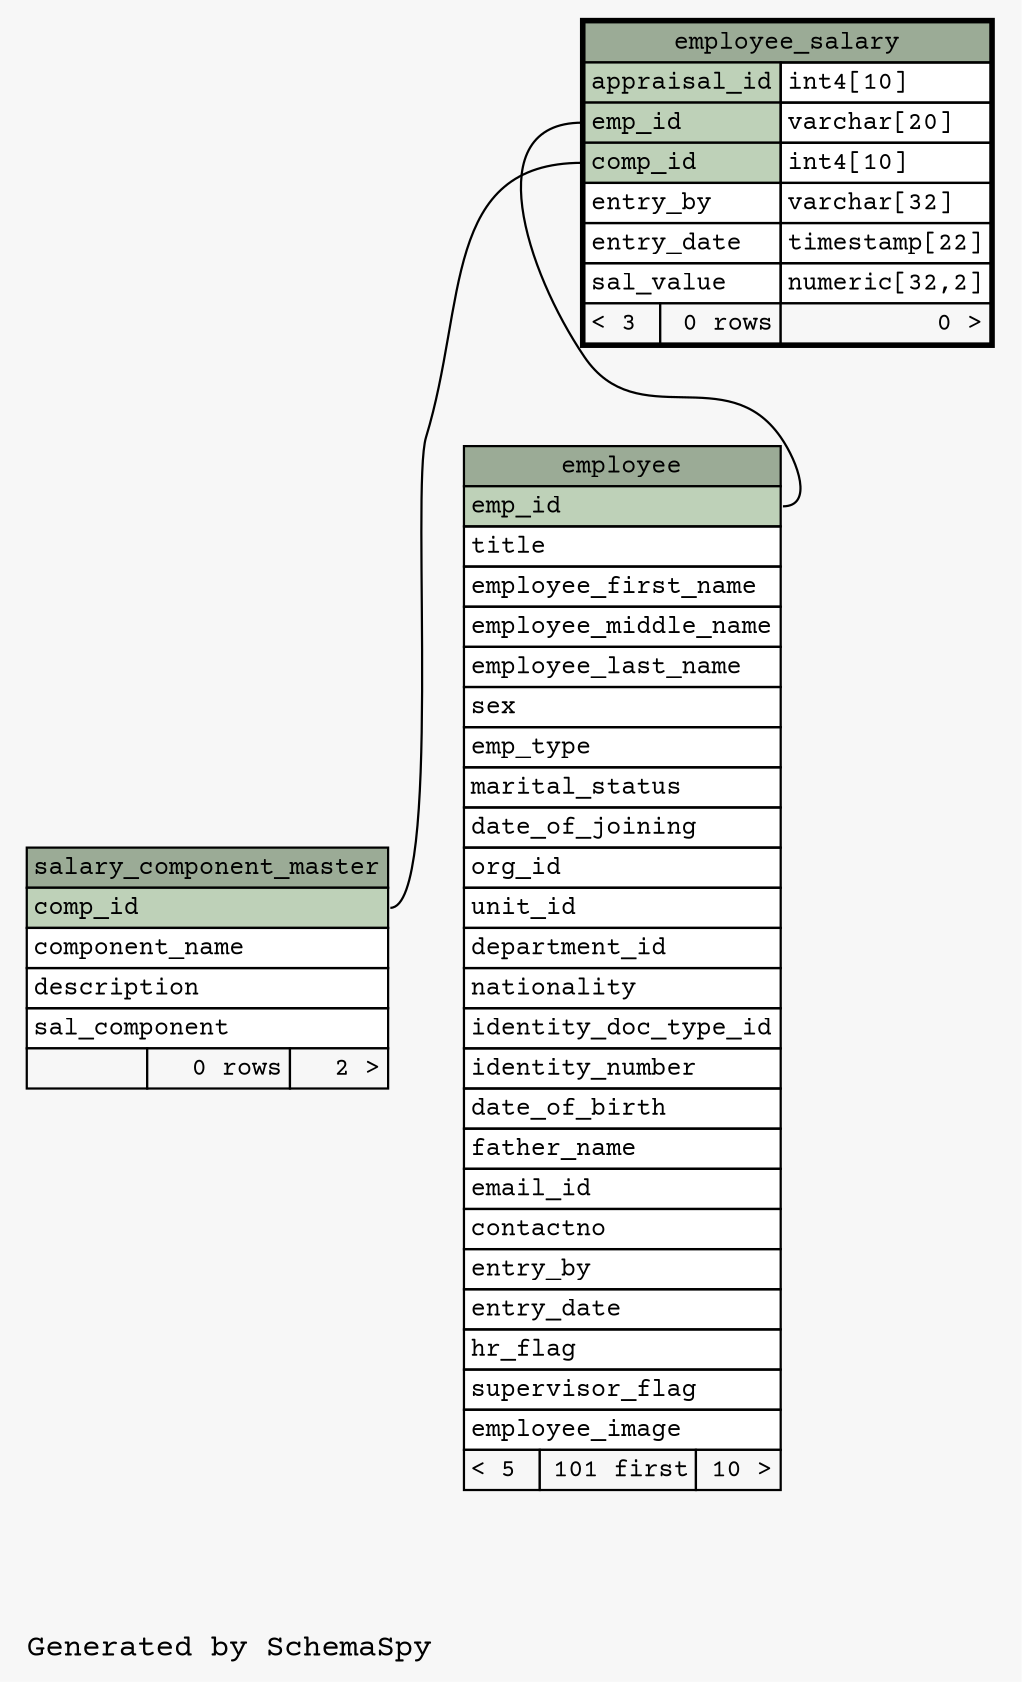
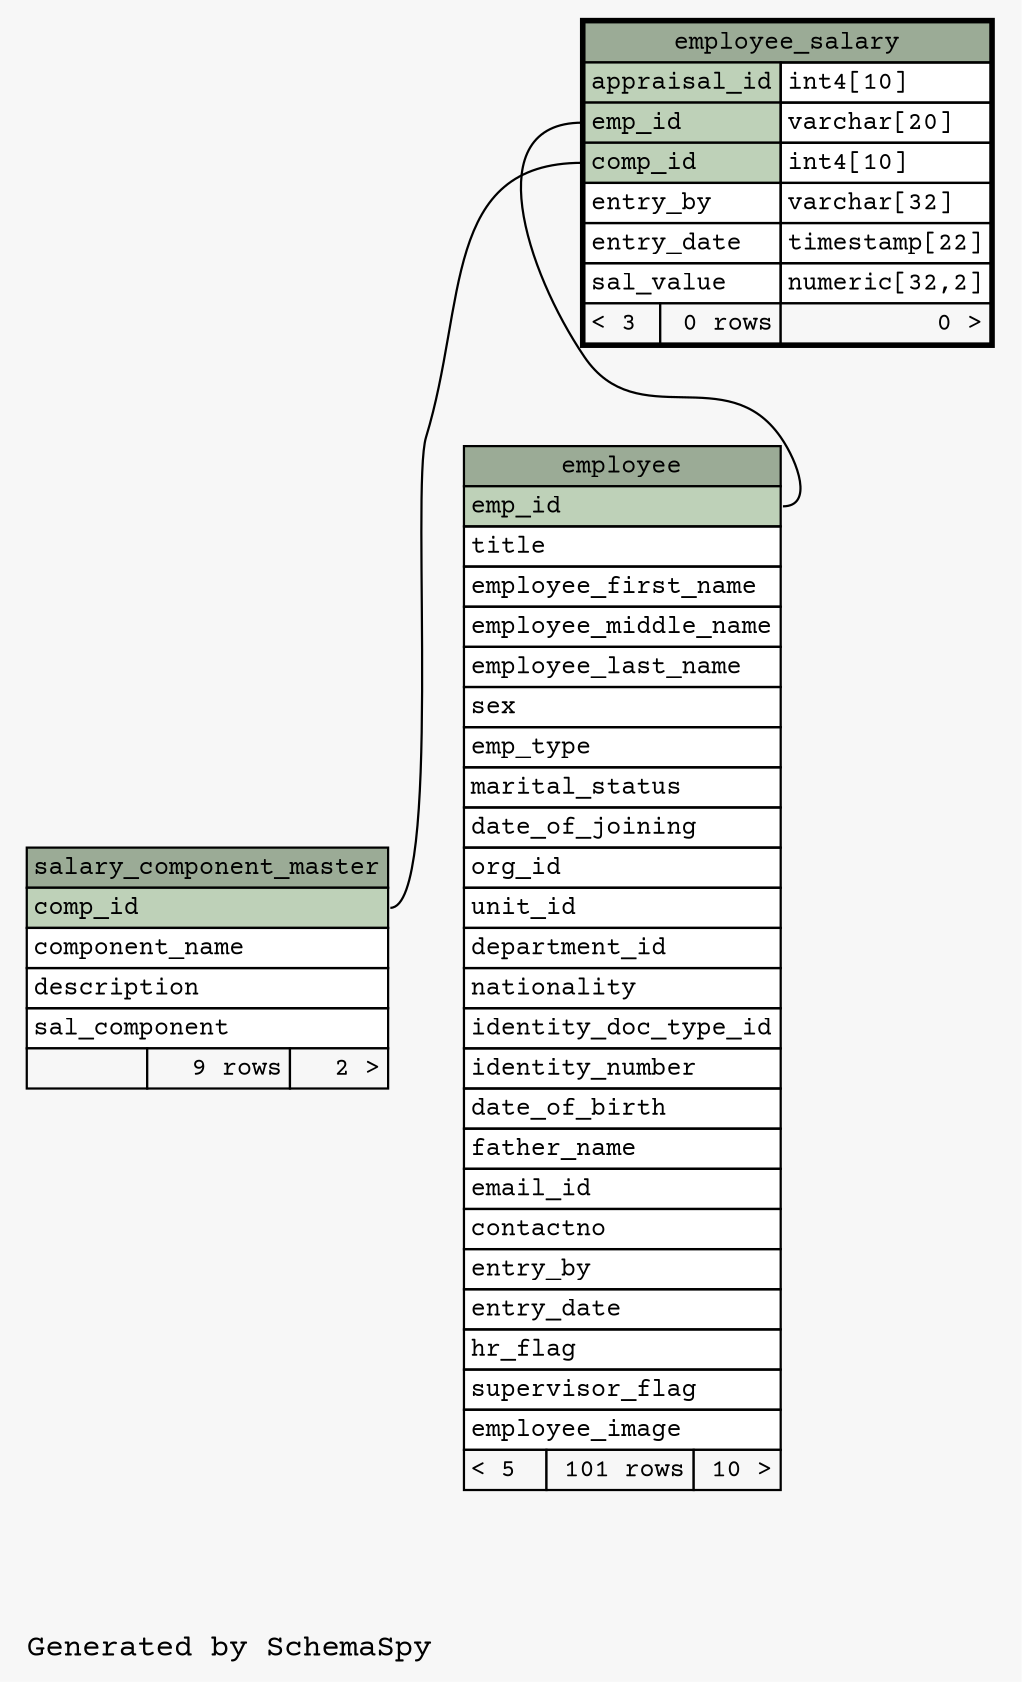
(238, 1067) -> (238, 1067)
(621, 1469) -> (626, 1469)
